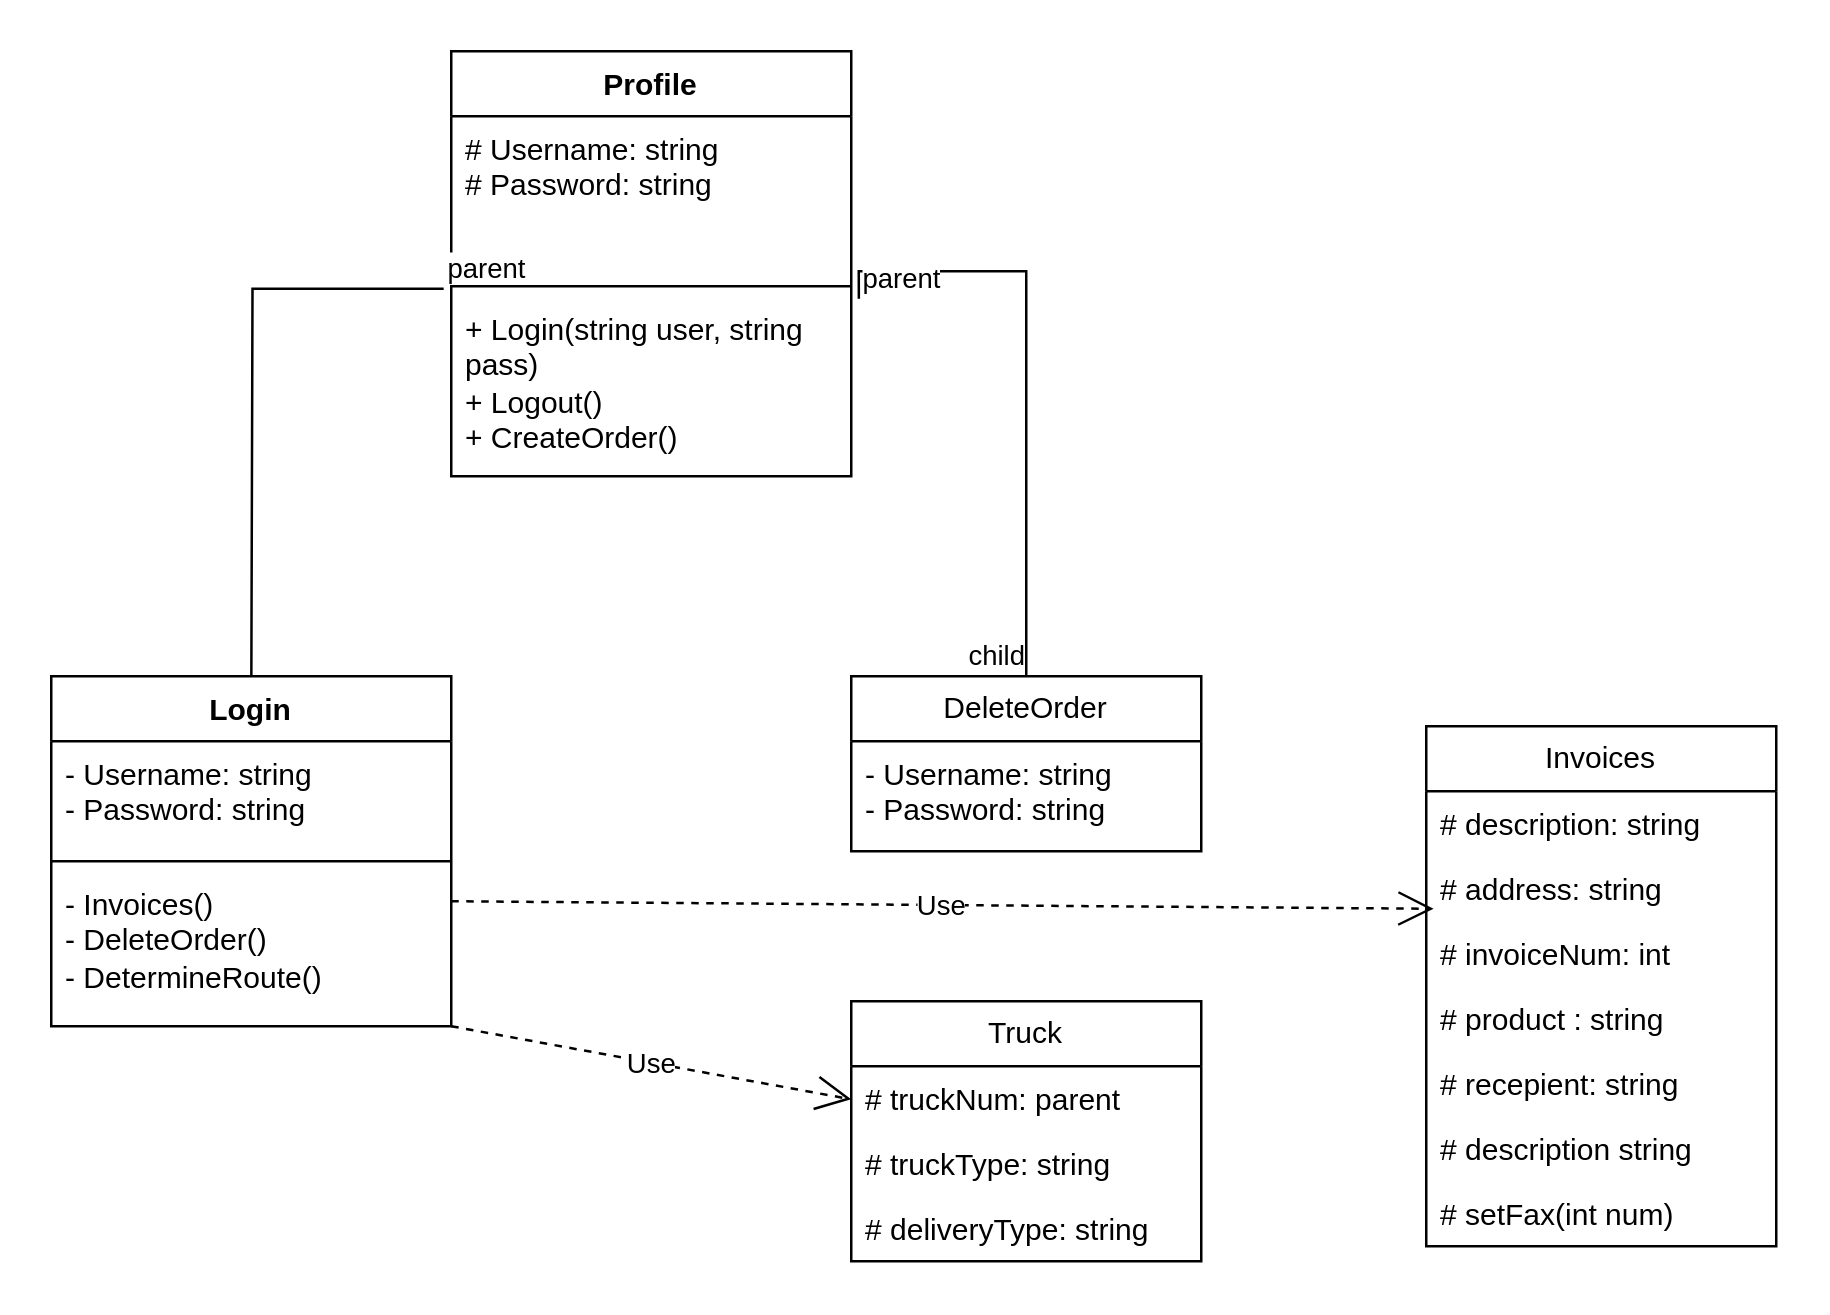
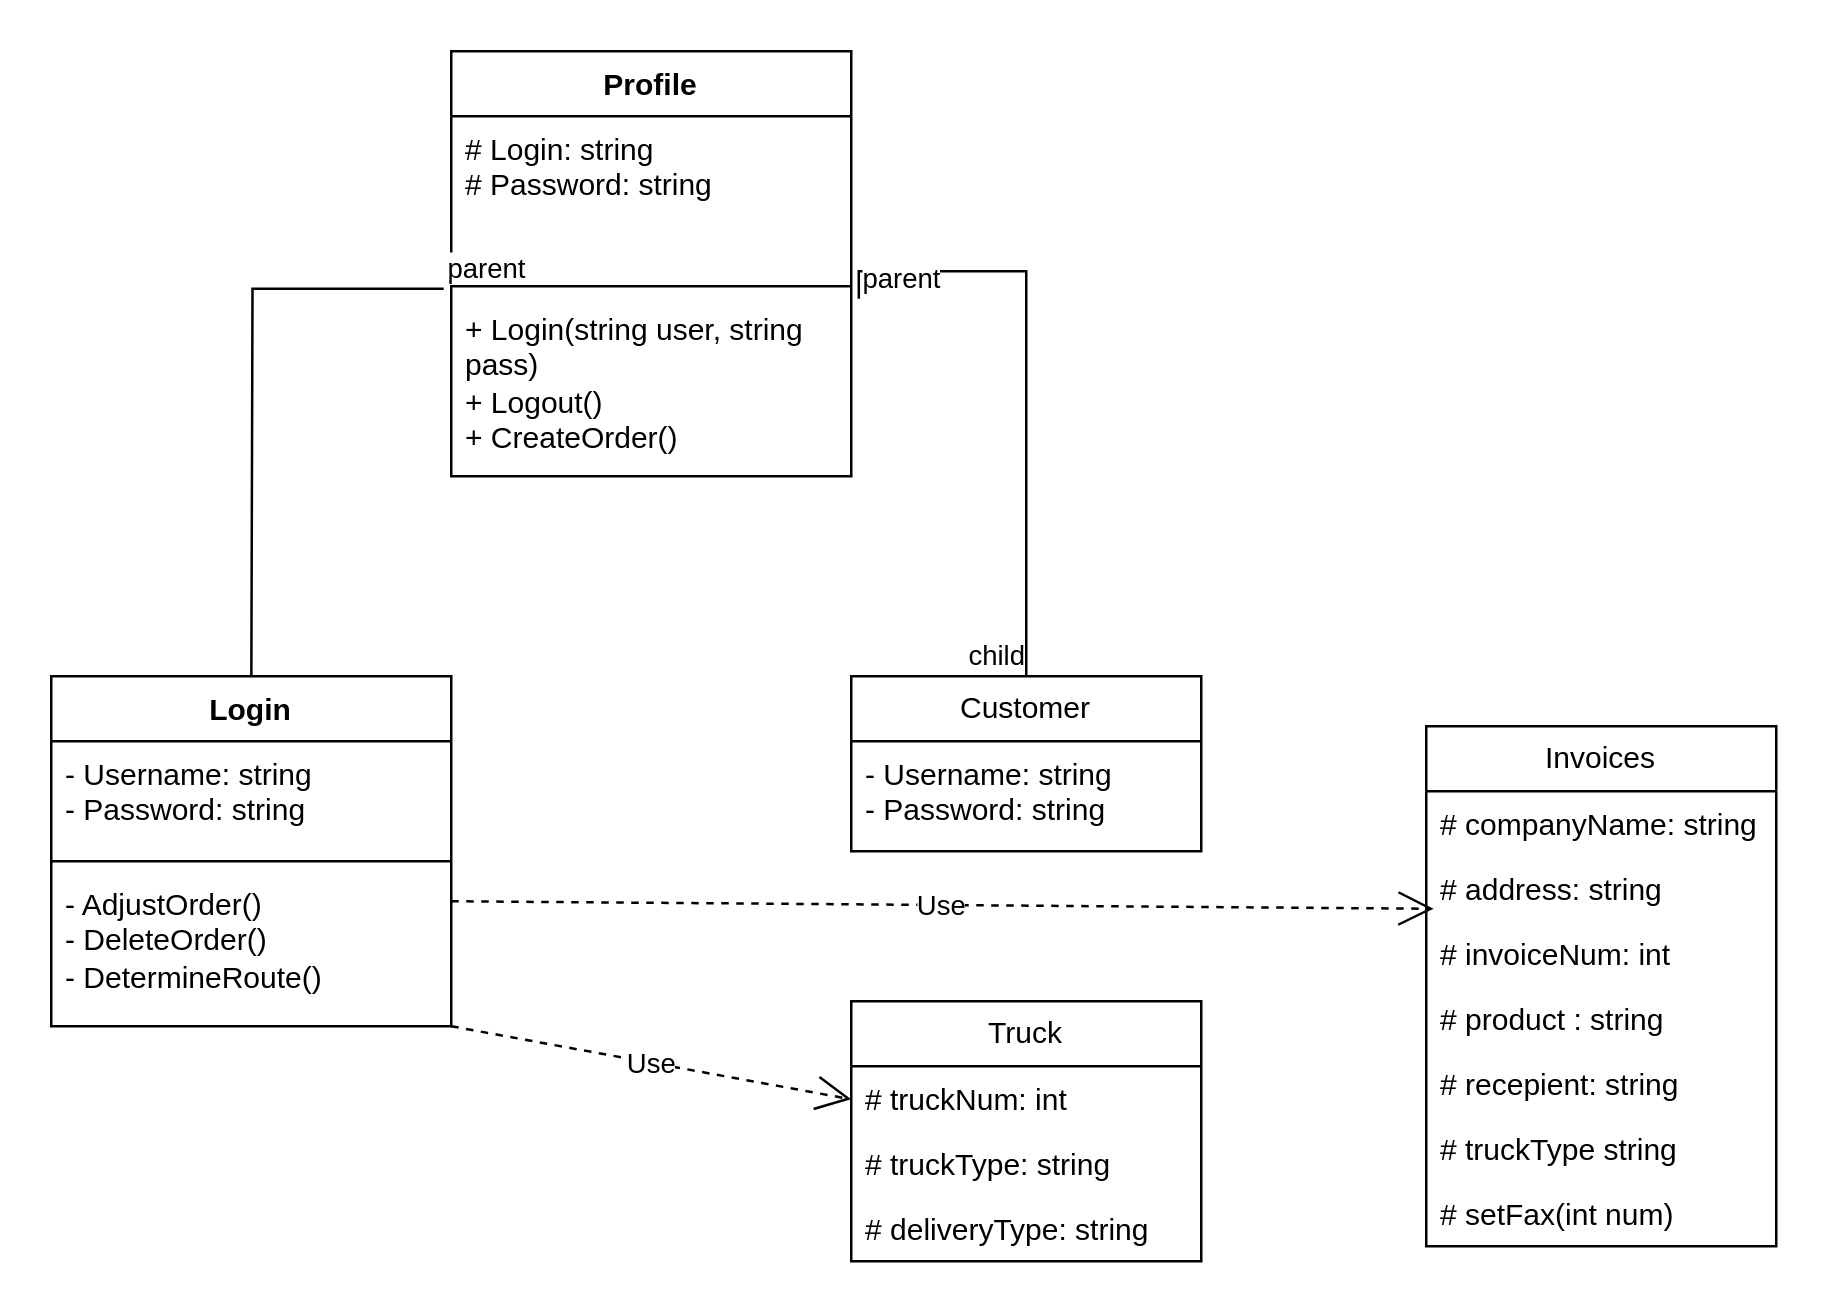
(602, 170) -> (602, 170)
(1026, 709) -> (1026, 709)
(1594, 827) -> (1602, 827)
(210, 943) -> (210, 943)
(1006, 1102) -> (977, 1102)
(1590, 1152) -> (1581, 1152)
